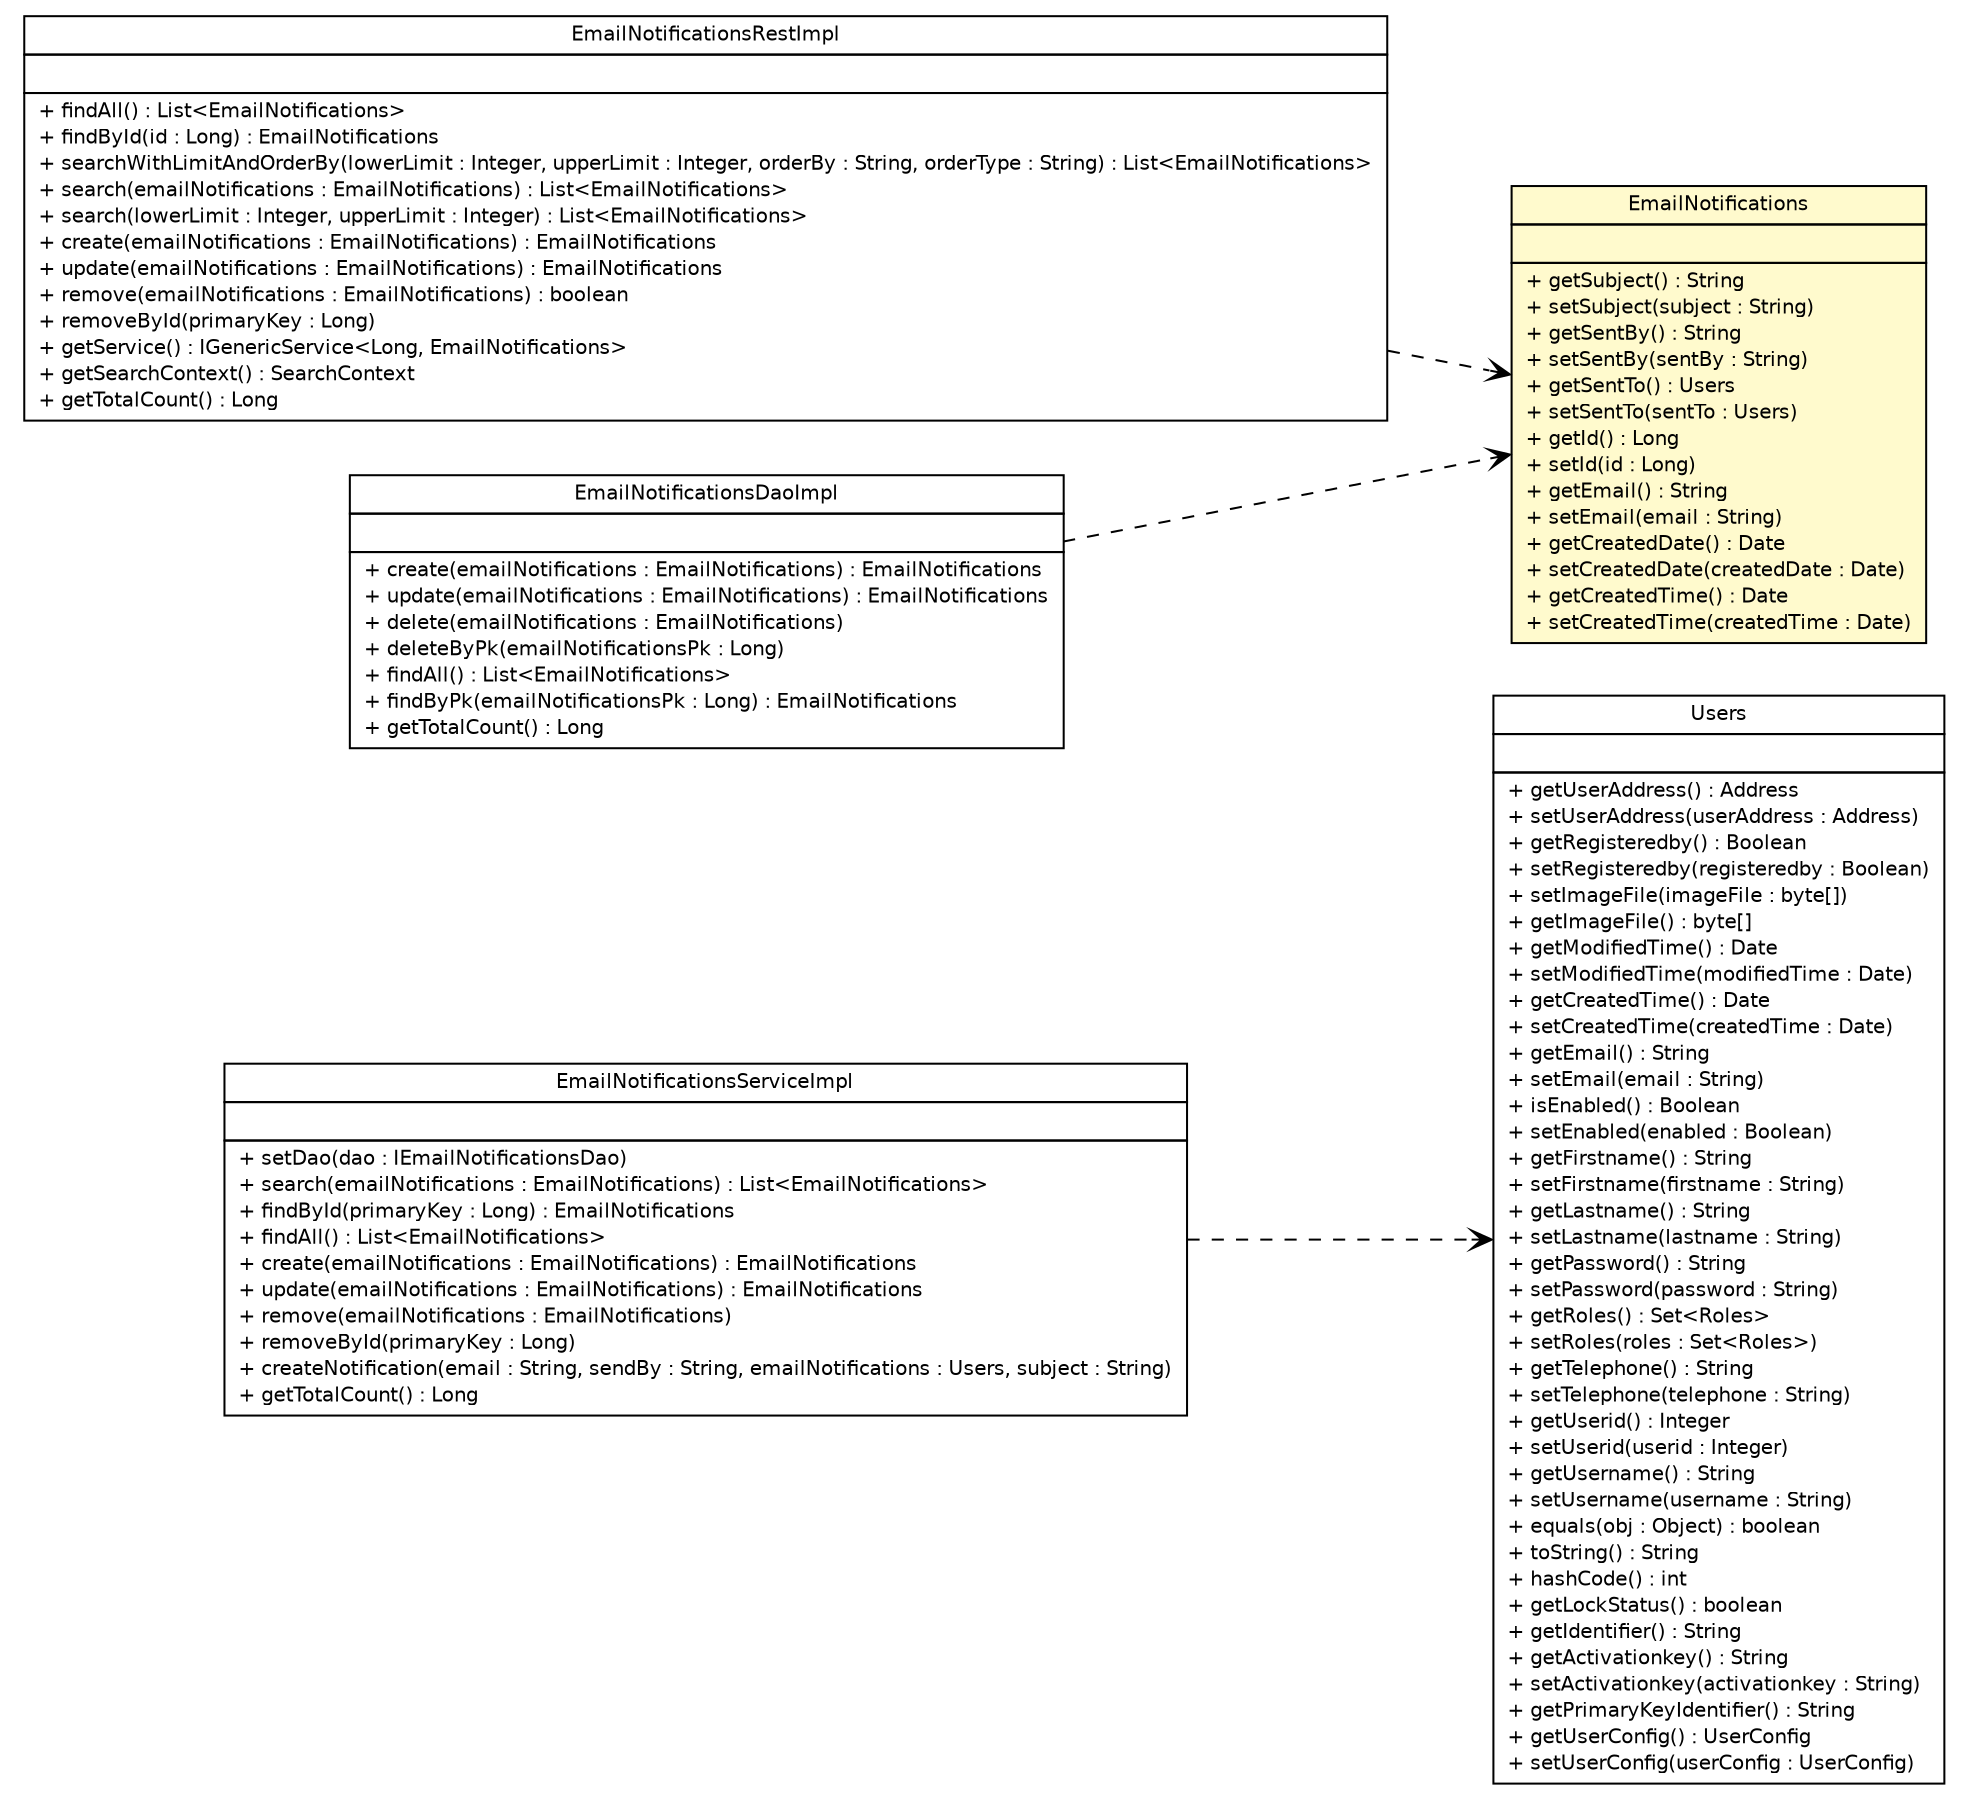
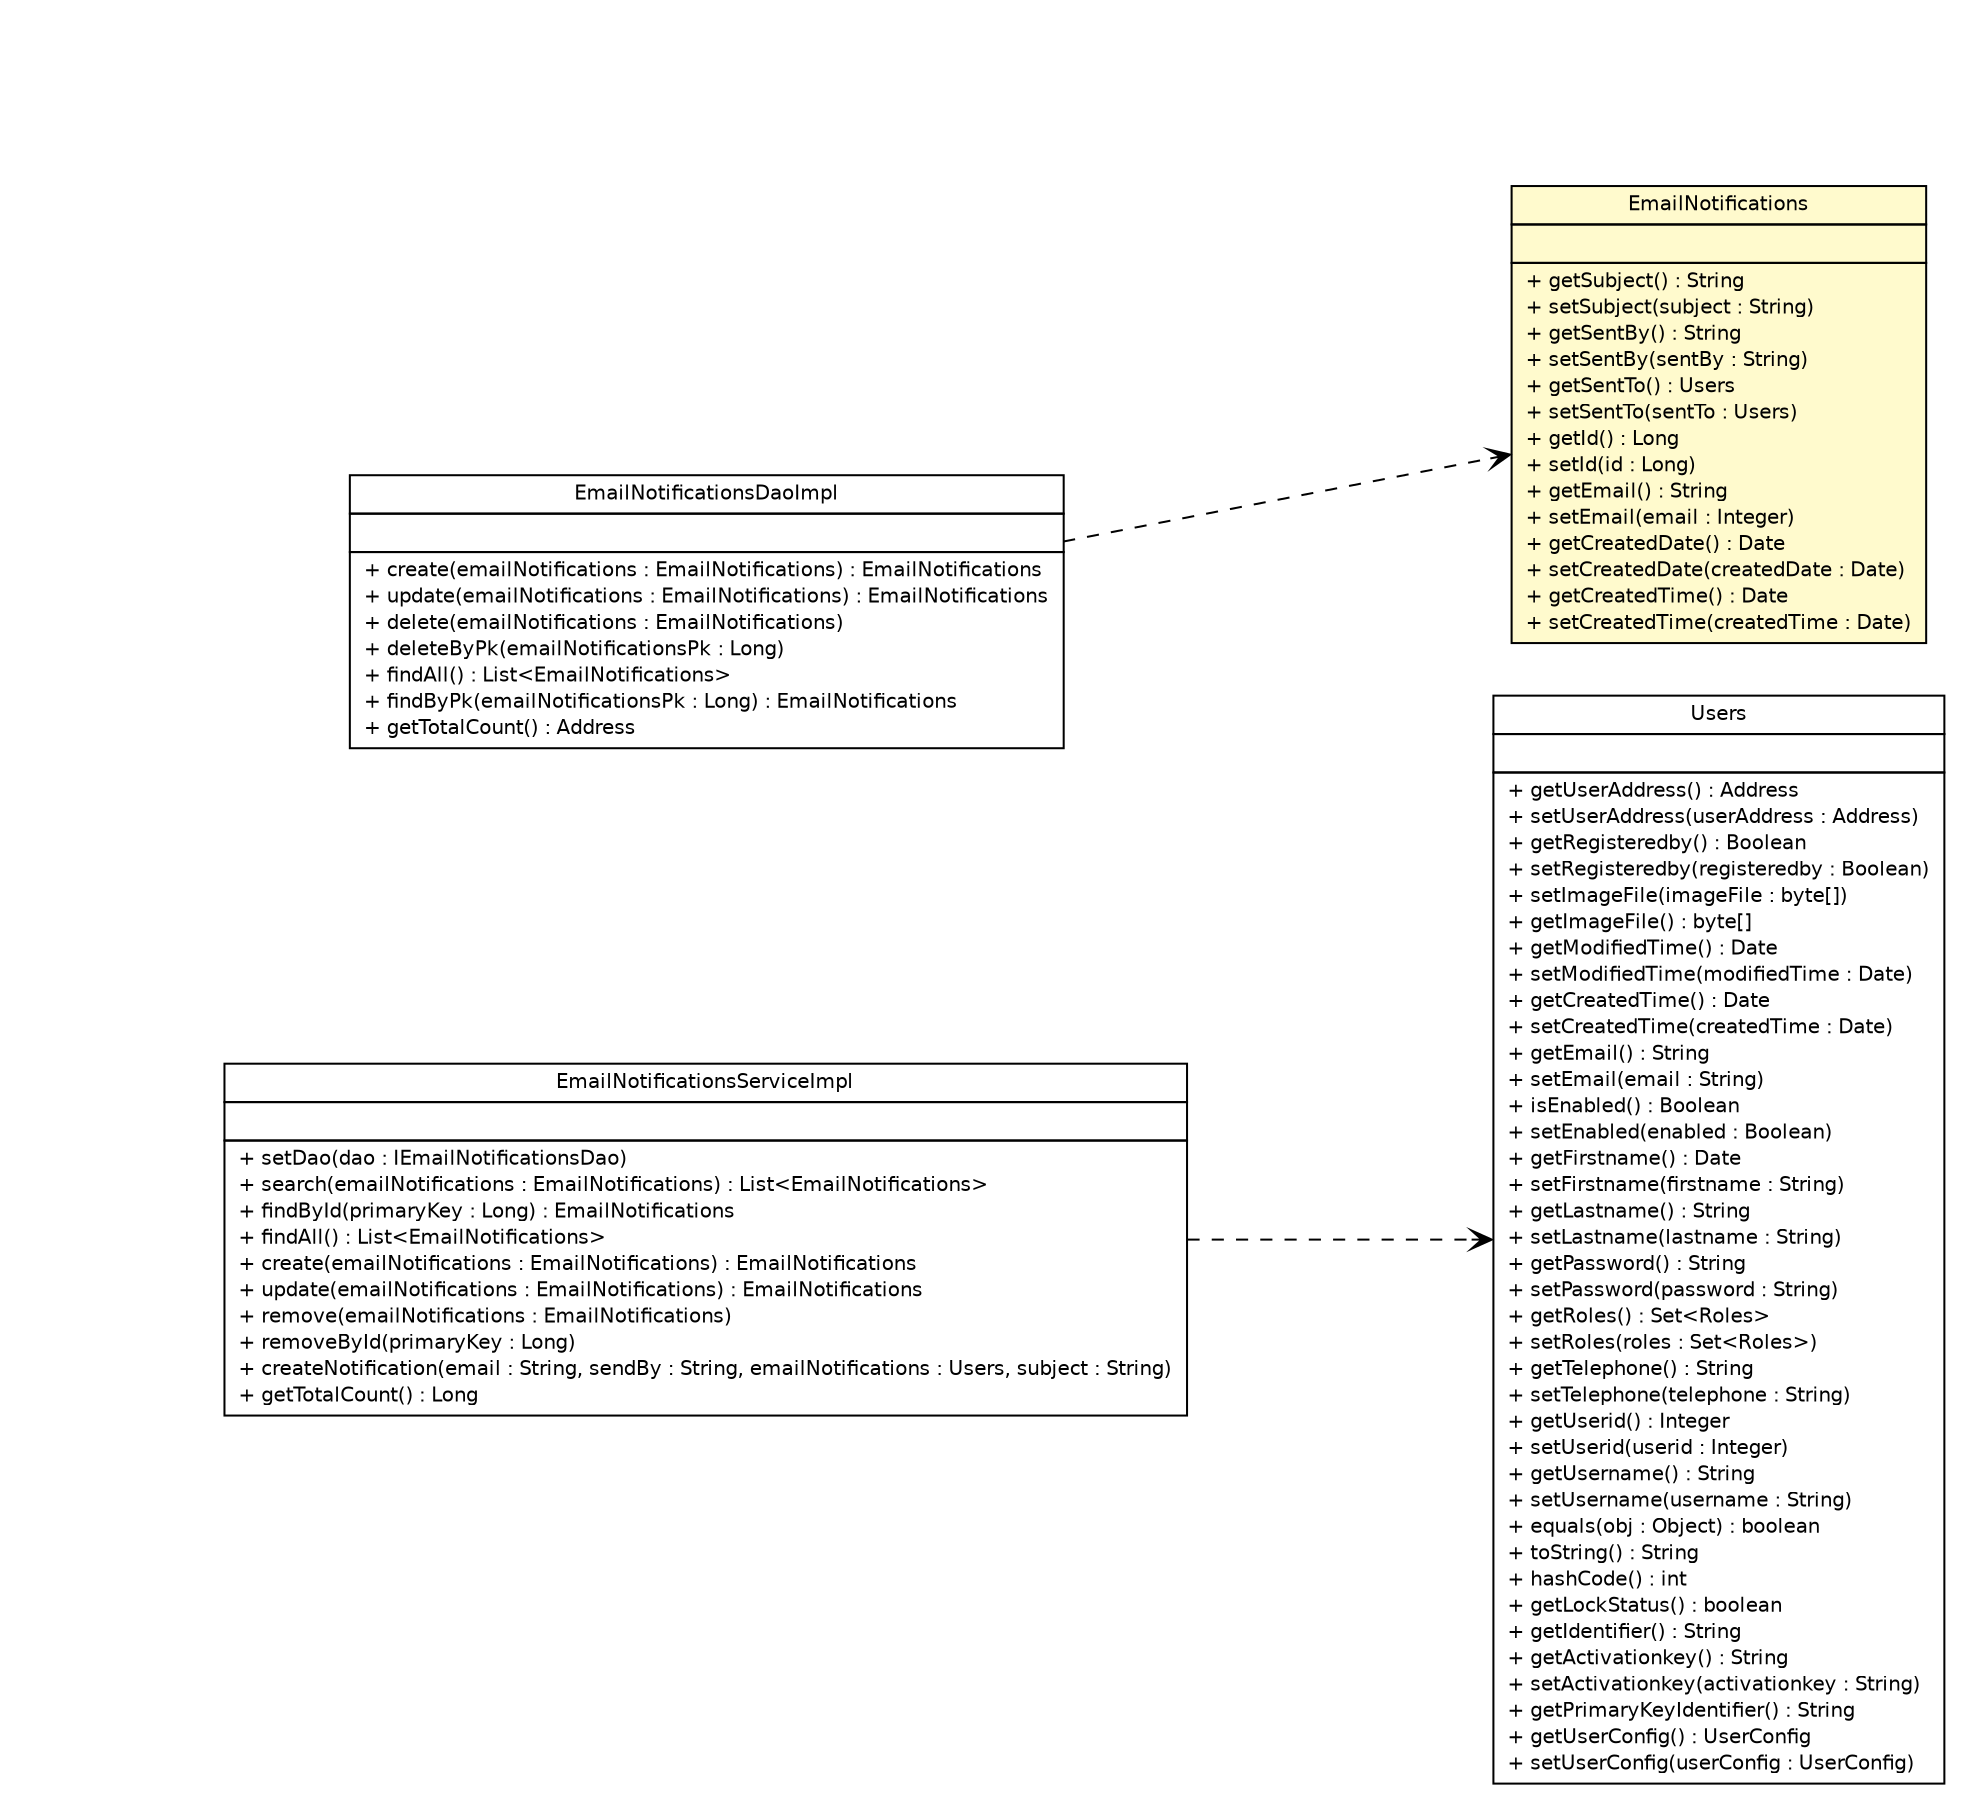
(706, 218) -> none
(1654, 518) -> (1660, 518)
(484, 728) -> (500, 728)
(1630, 1159) -> (1625, 1159)
